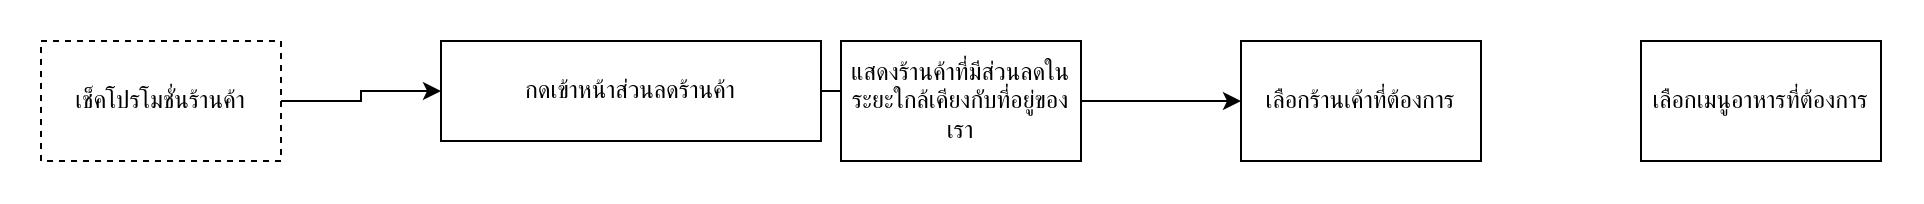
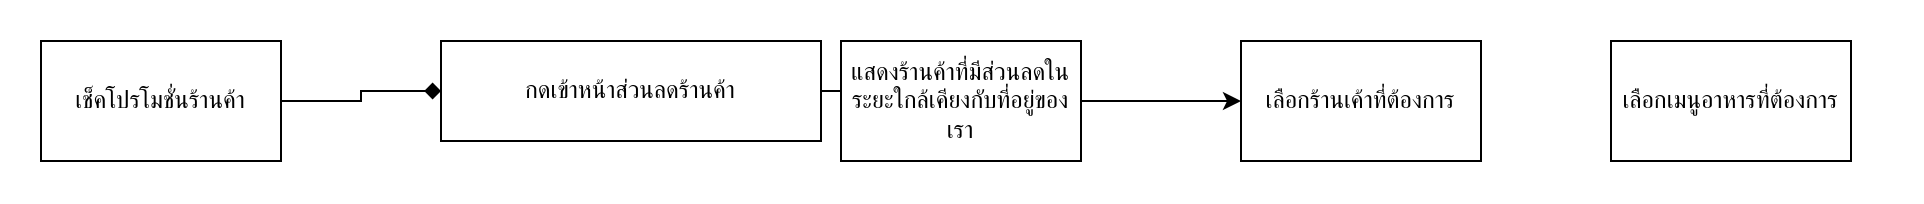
(426, 91) -> (425, 91)
(161, 101) -> (161, 101)
(1761, 101) -> (1731, 101)
